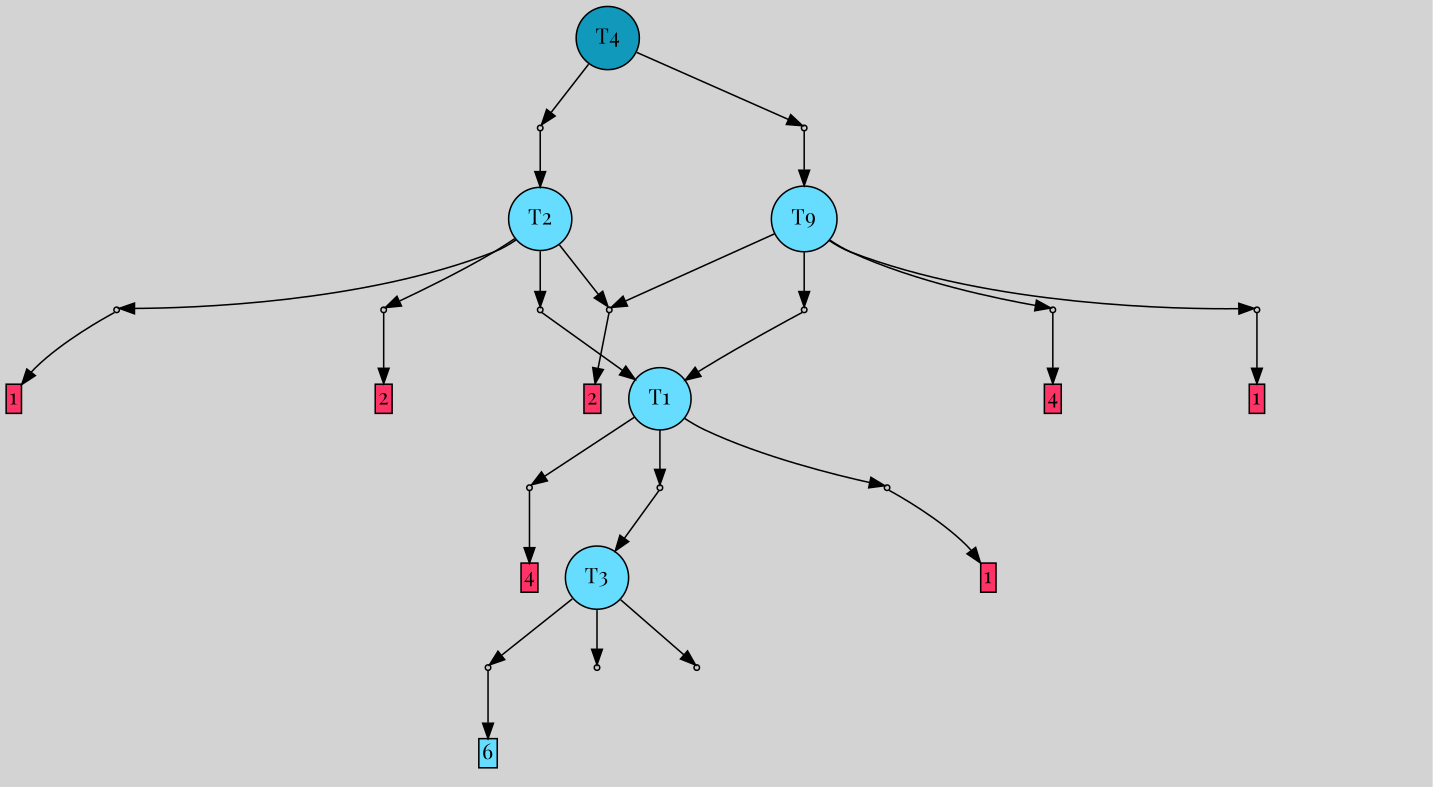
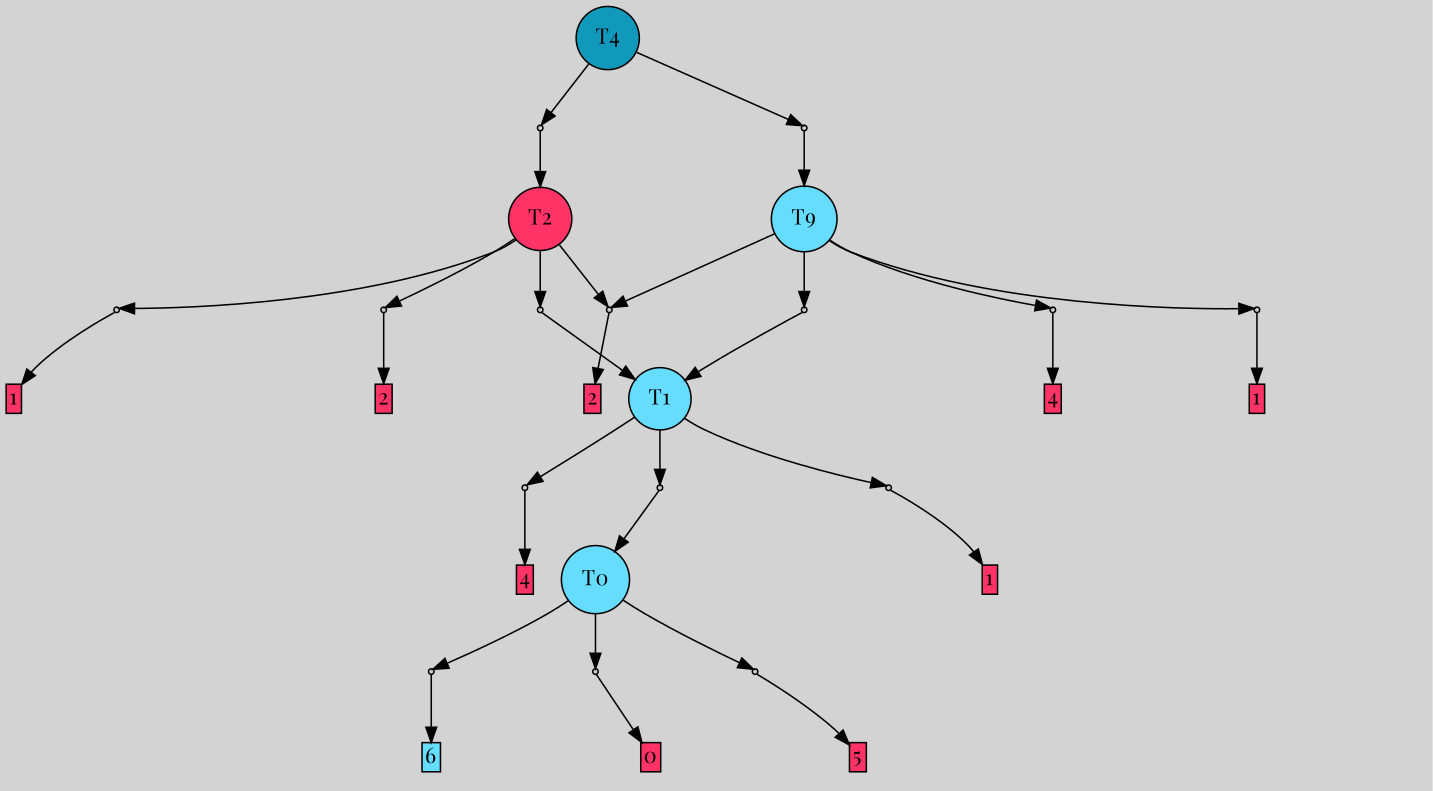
(540, 219) -> (540, 219)
(597, 578) -> (595, 580)
none -> (651, 757)
none -> (858, 757)
